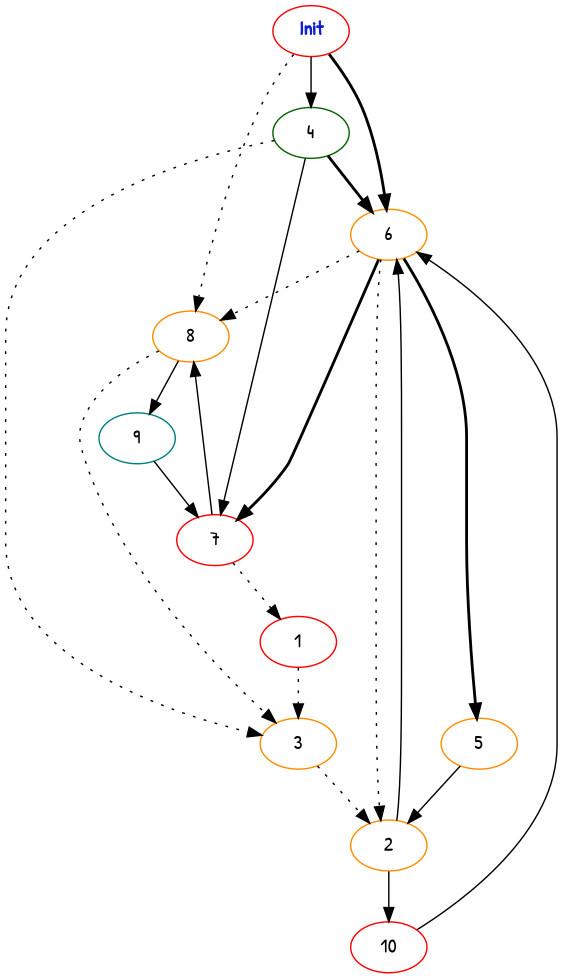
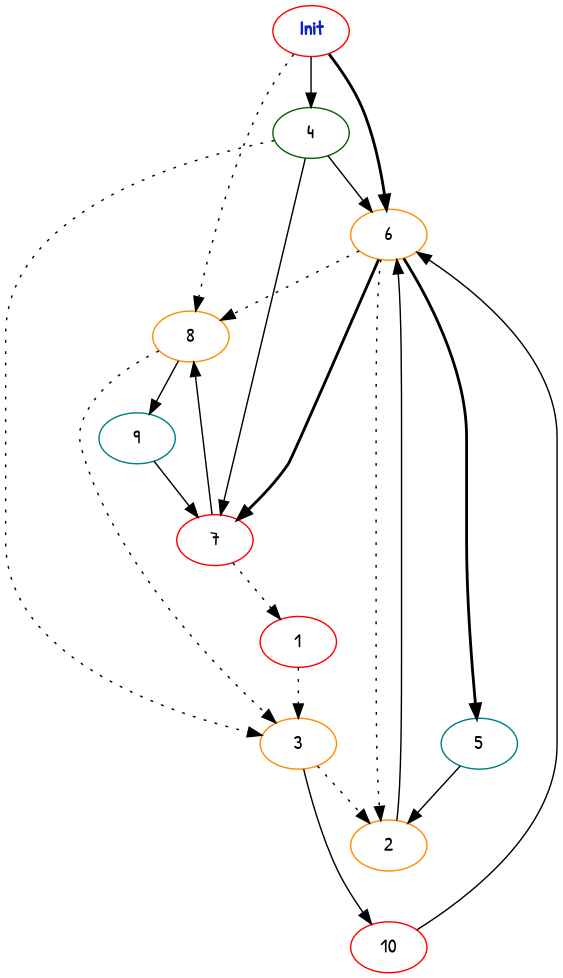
(346, 178) -> (346, 178)
(479, 744) -> (479, 744)
(389, 889) -> (326, 844)
